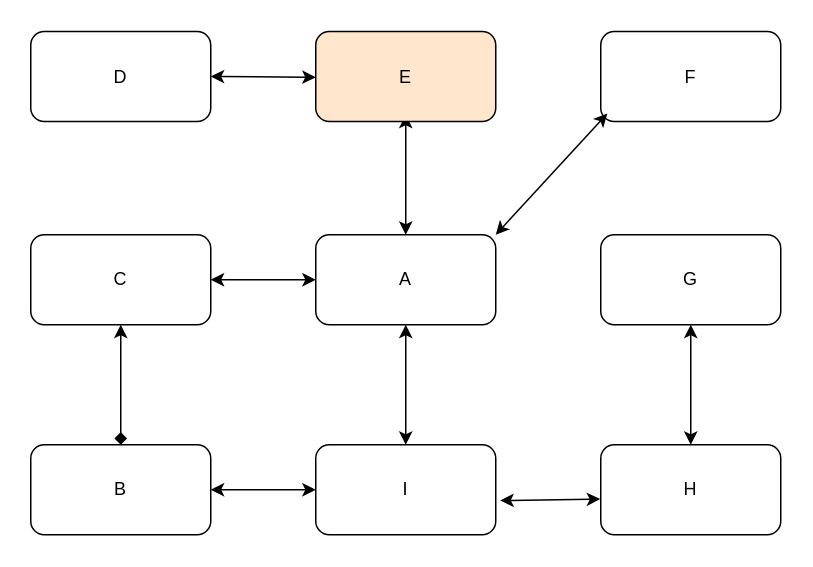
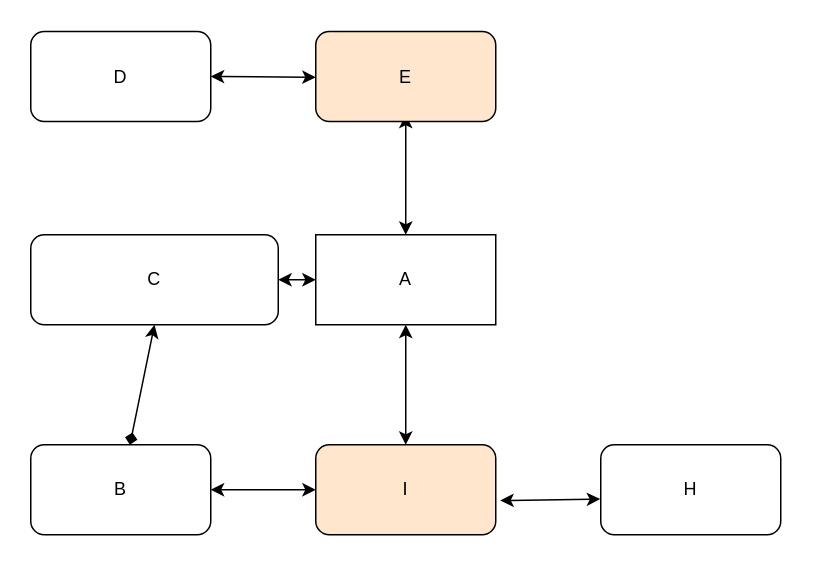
(691, 77) -> none
(551, 174) -> none
(121, 280) -> (155, 280)
(406, 280) -> (406, 280)
(691, 280) -> none
(691, 385) -> none
(406, 490) -> (406, 490)
